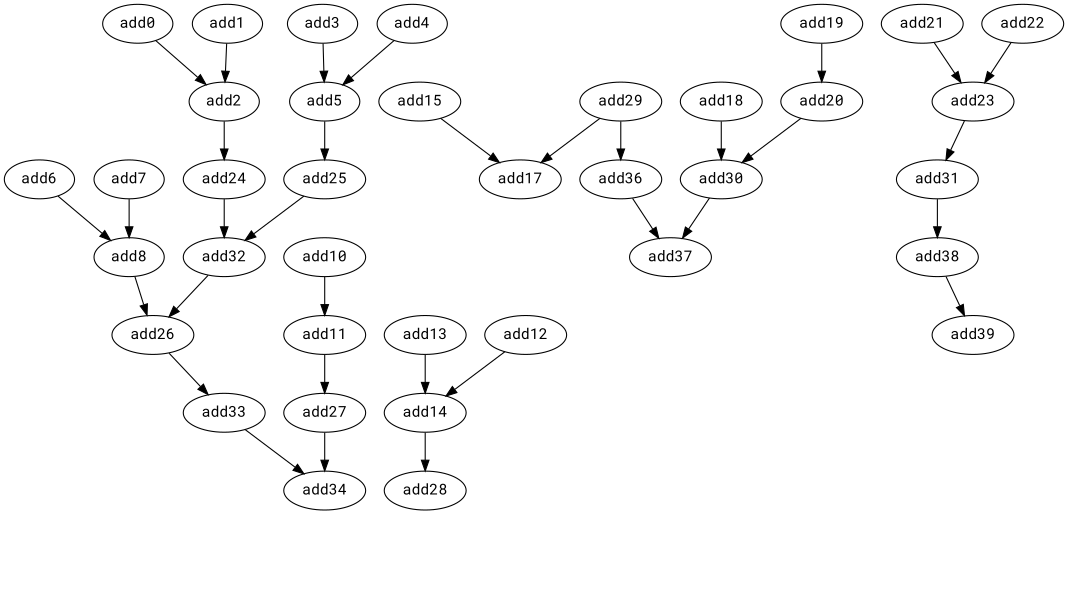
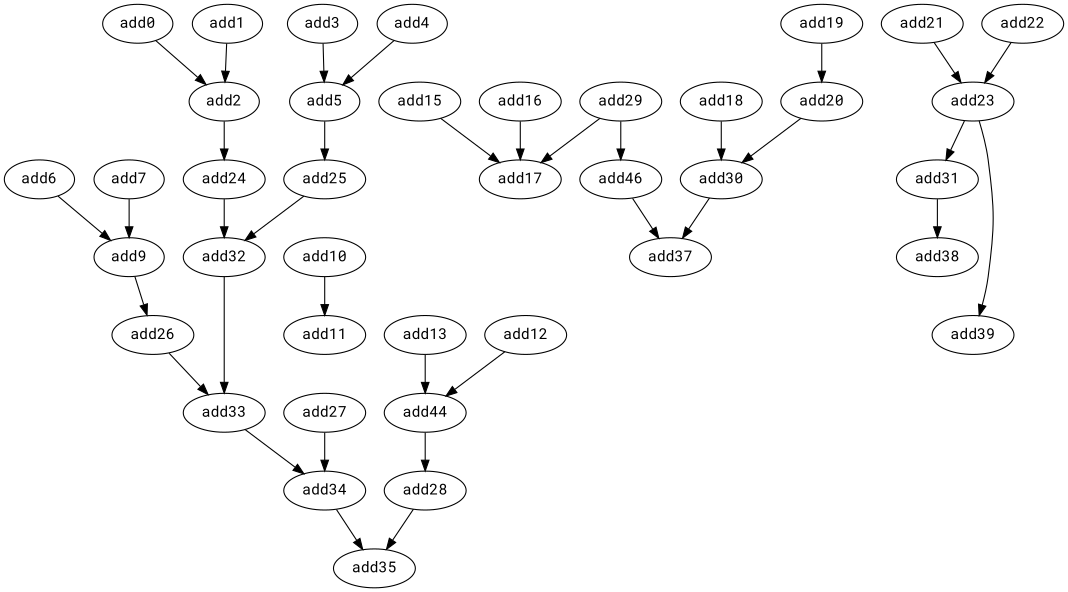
none -> (520, 102)
(621, 179) -> (621, 179)
(129, 257) -> (129, 257)
(953, 291) -> (993, 213)
(192, 292) -> (224, 329)
(325, 369) -> none
(425, 413) -> (425, 413)
none -> (374, 568)
